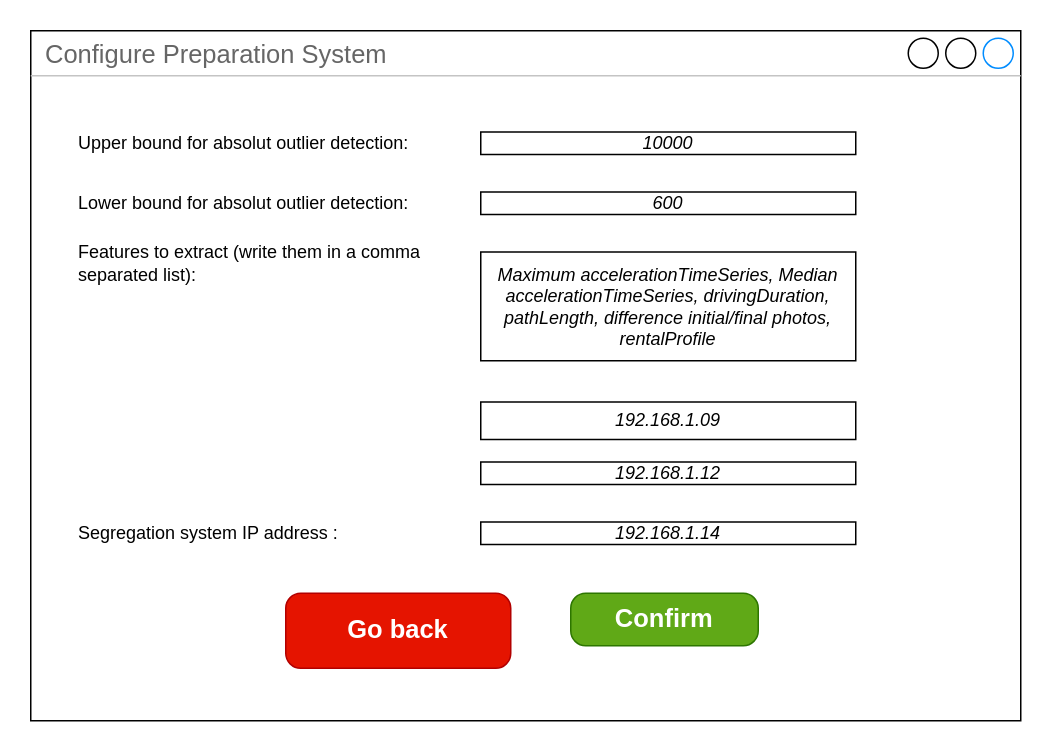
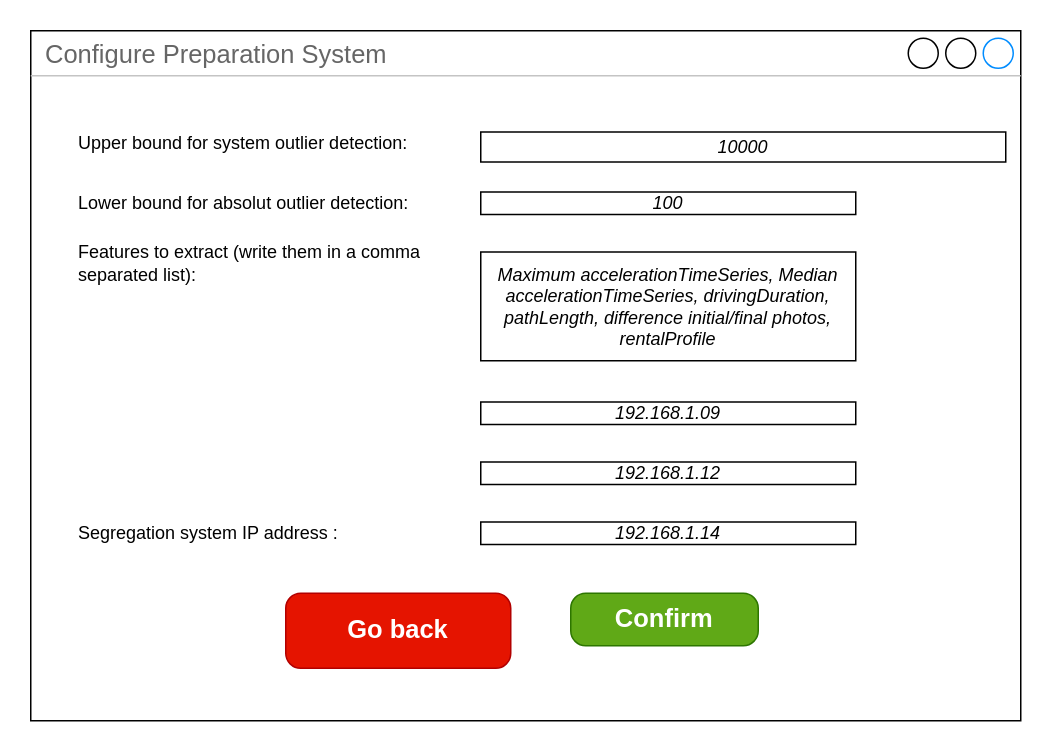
(257, 143) -> (257, 143)
(668, 143) -> (743, 147)
(668, 203) -> (668, 203)
(668, 421) -> (668, 413)
